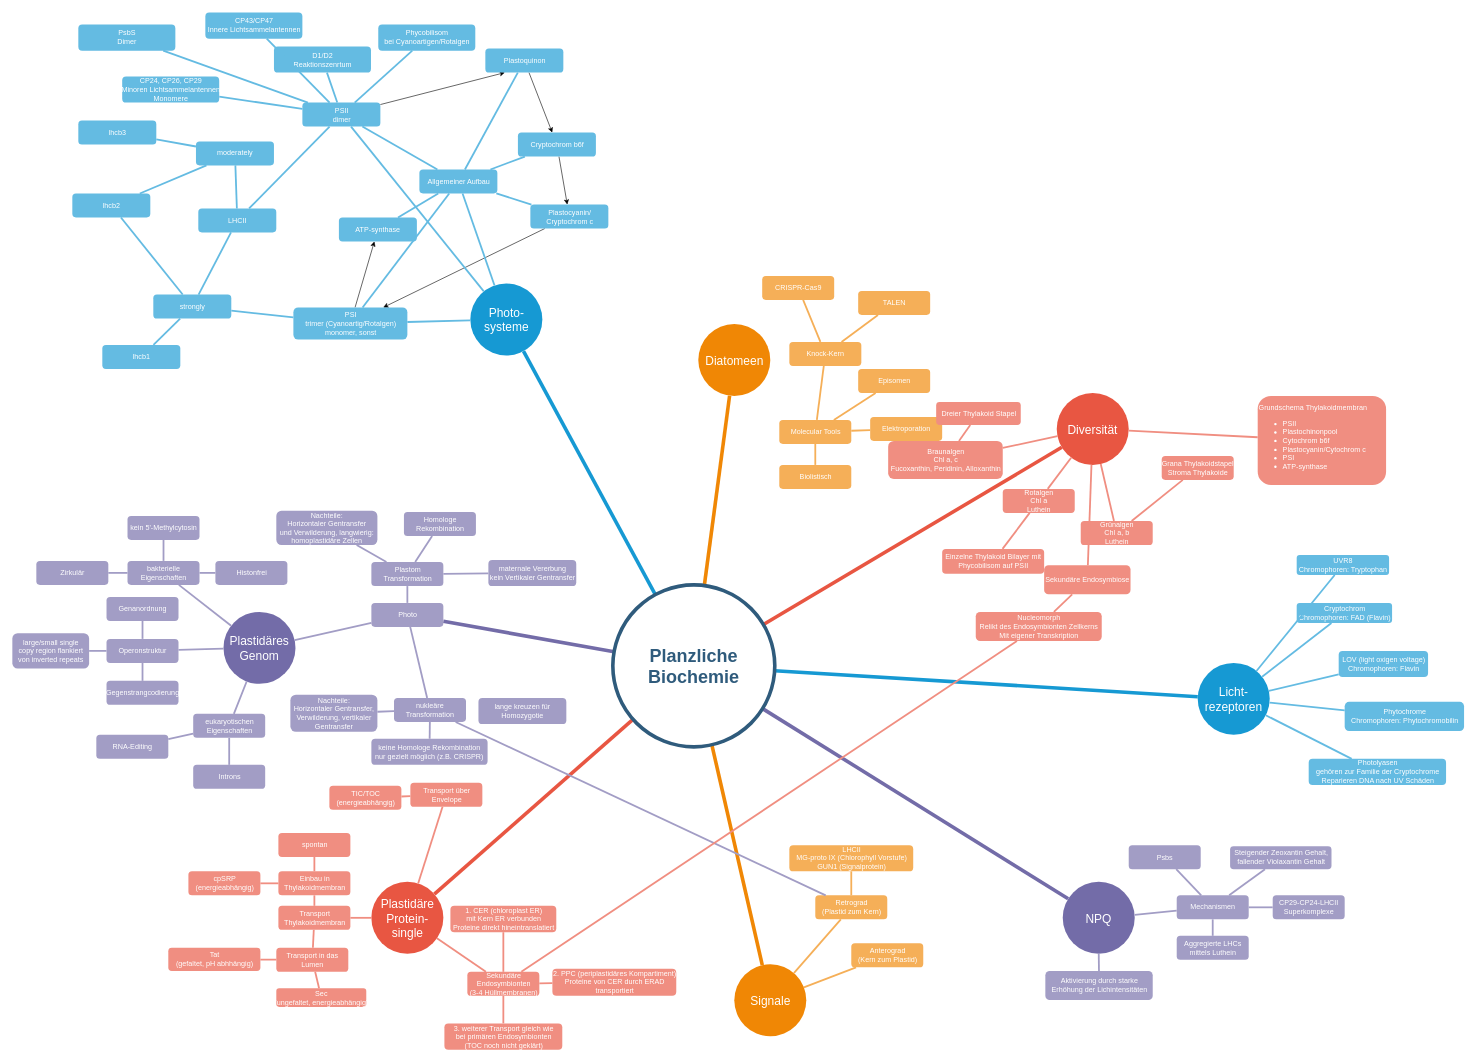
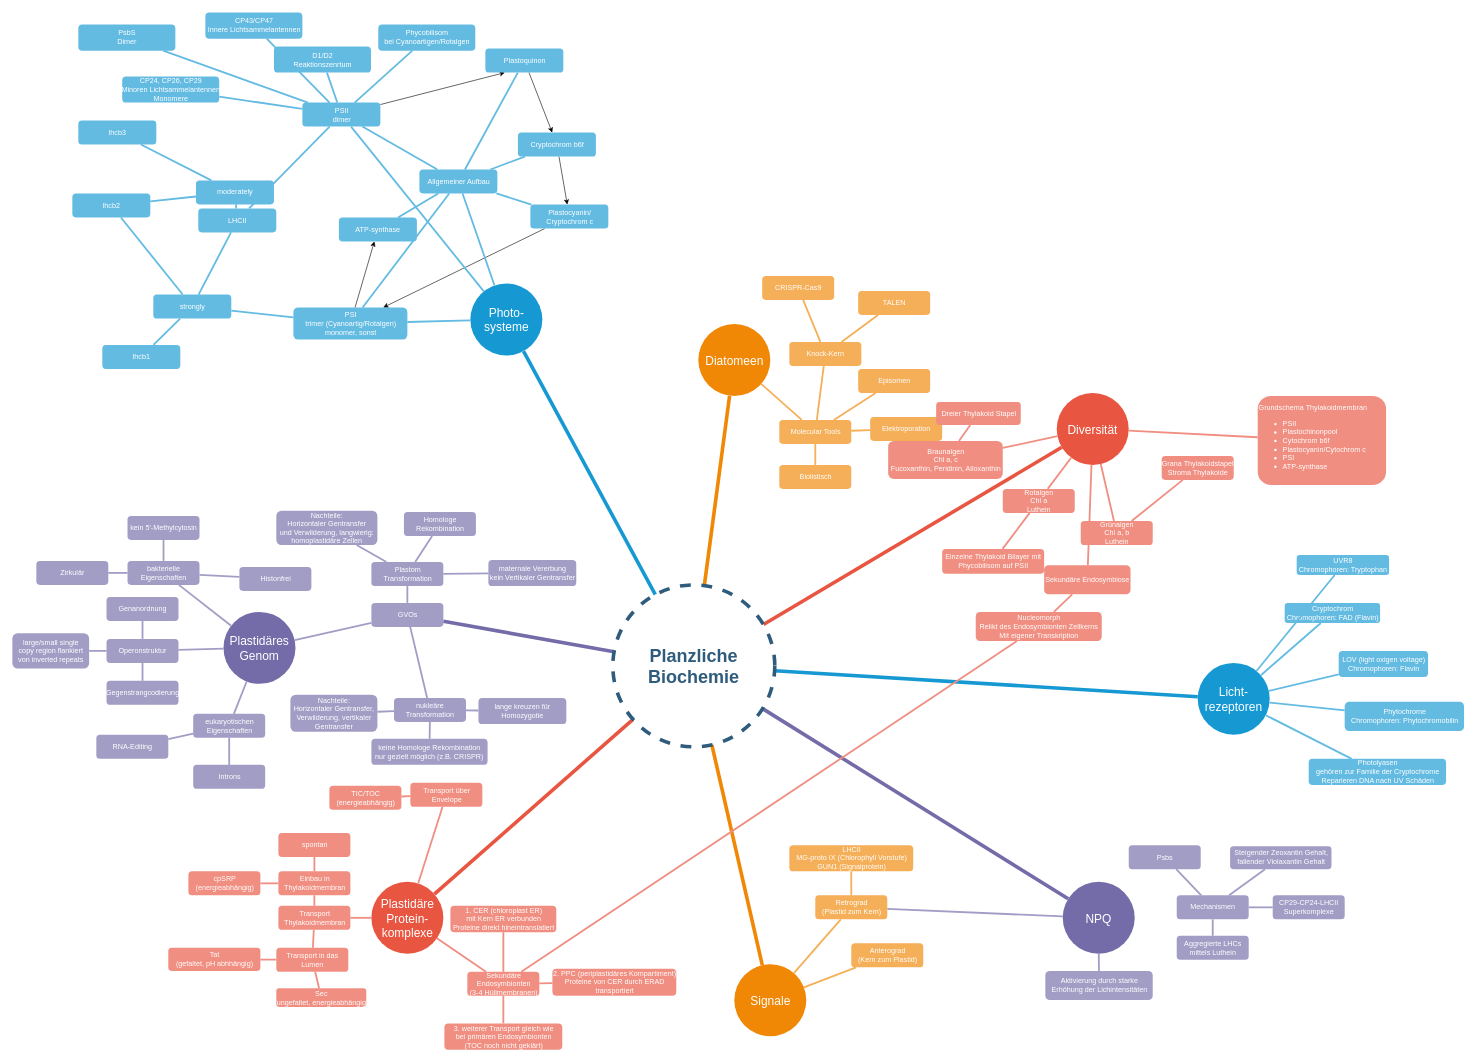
(235, 153) -> (235, 192)
none -> (782, 402)
(251, 573) -> (275, 579)
(1345, 613) -> (1333, 613)
(408, 615) -> (408, 615)
(694, 666) -> (694, 666)
(641, 809) -> (472, 711)
(1156, 913) -> (976, 913)
(408, 918) -> (408, 918)
